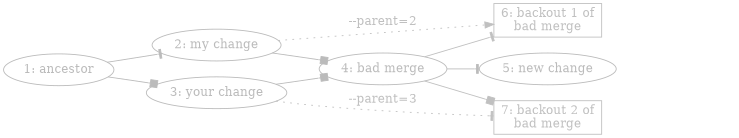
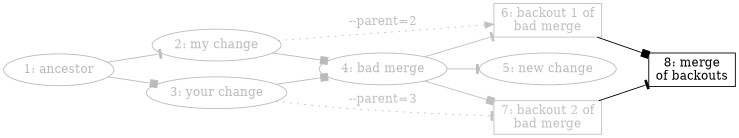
none -> (692, 70)
